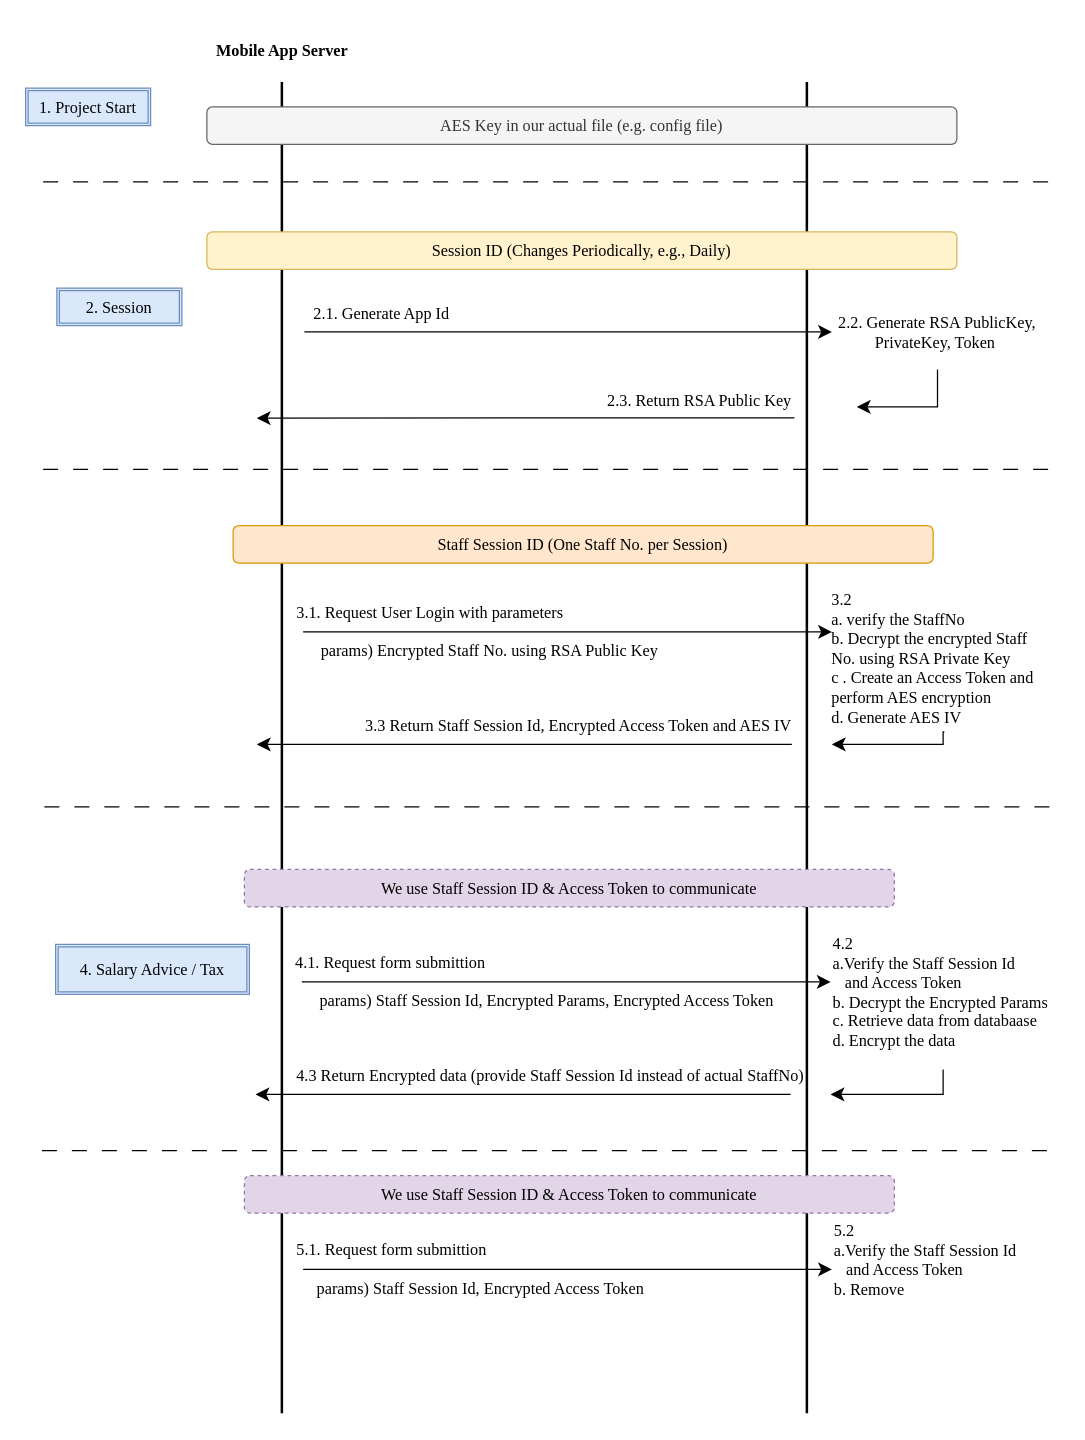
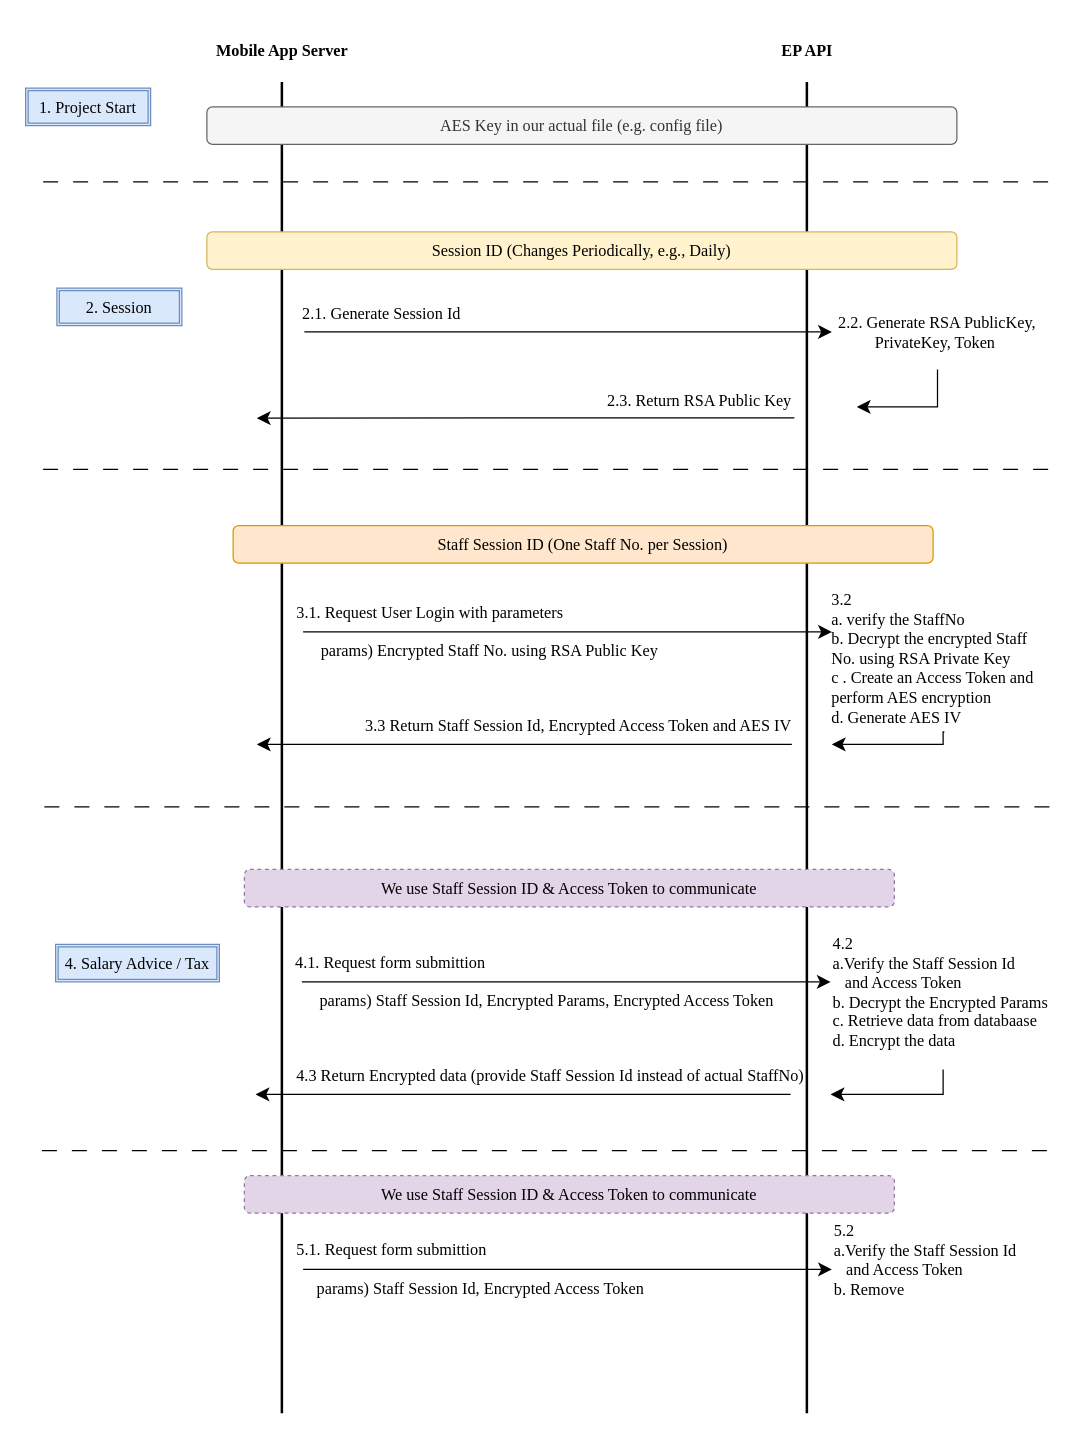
none -> (807, 51)
(382, 313) -> (382, 313)
(153, 969) -> (138, 963)
